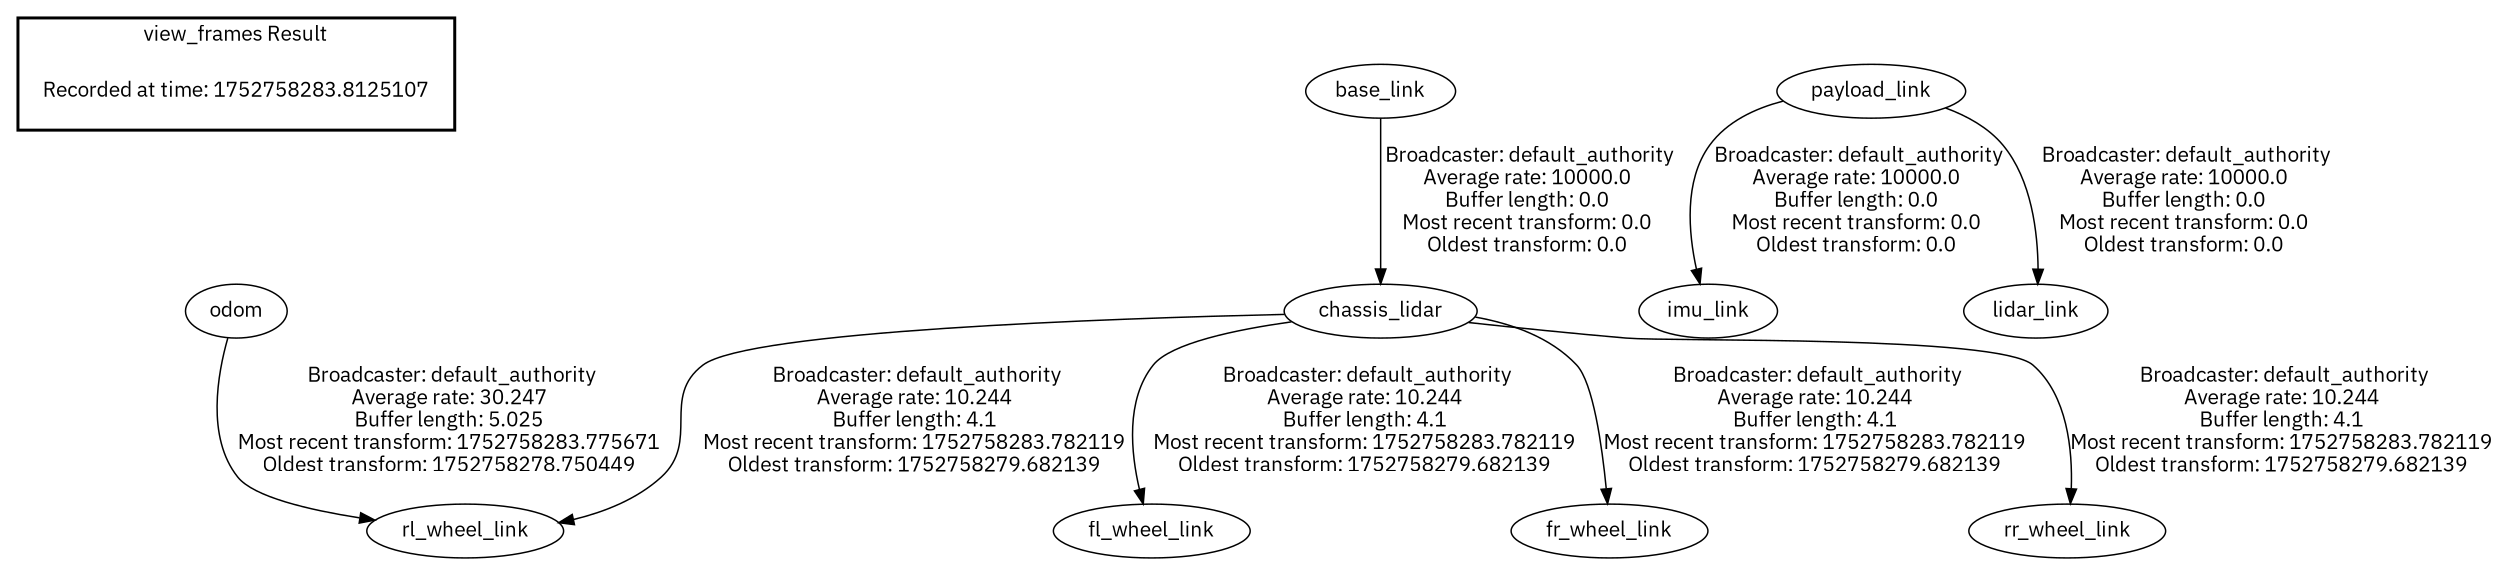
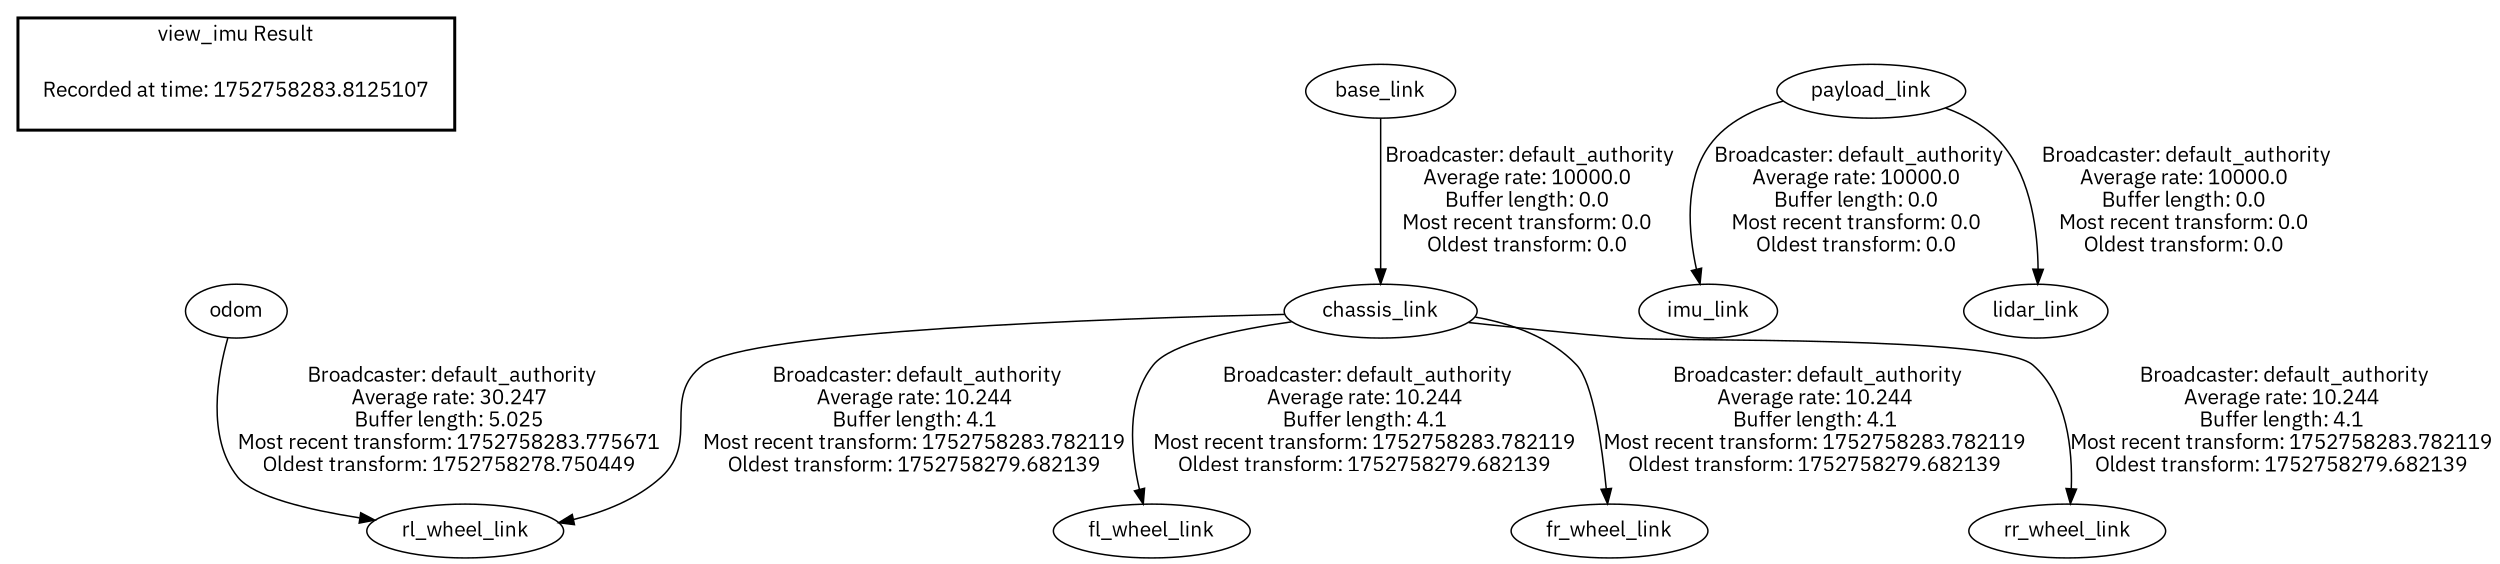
(236, 35) -> (236, 35)
(1381, 311) -> (1381, 311)
